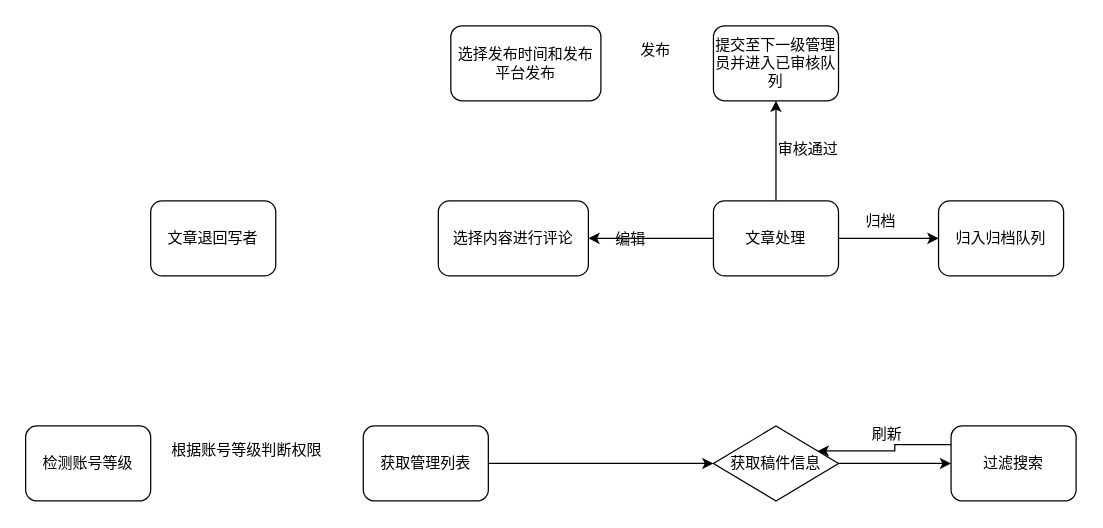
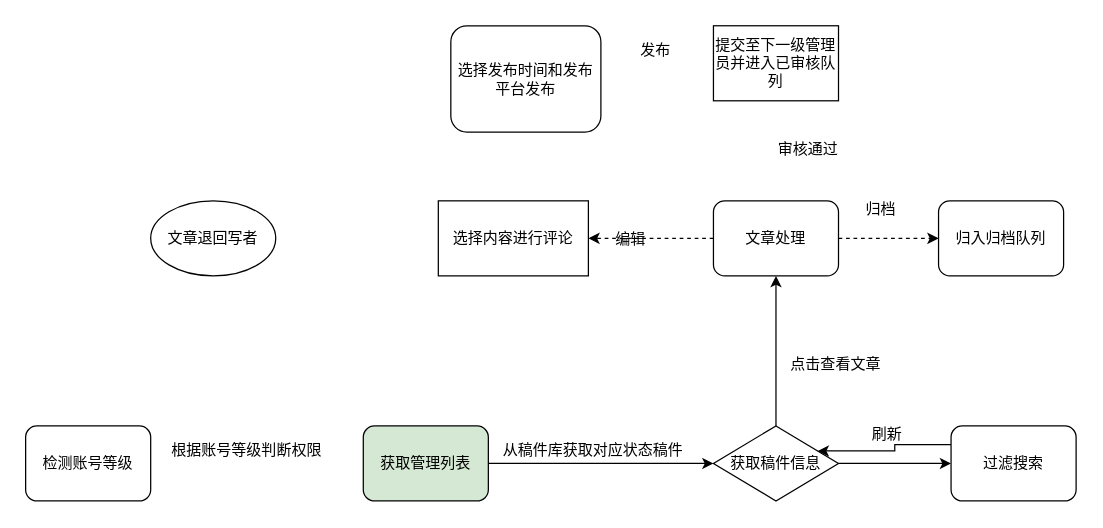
(526, 63) -> (526, 79)
(776, 63) -> (776, 63)
(776, 155) -> none
(888, 222) -> (888, 209)
(213, 238) -> (213, 238)
(513, 238) -> (513, 238)
(678, 238) -> (678, 238)
(885, 238) -> (885, 238)
none -> (776, 355)
none -> (844, 364)
none -> (601, 451)
(426, 463) -> (426, 463)
